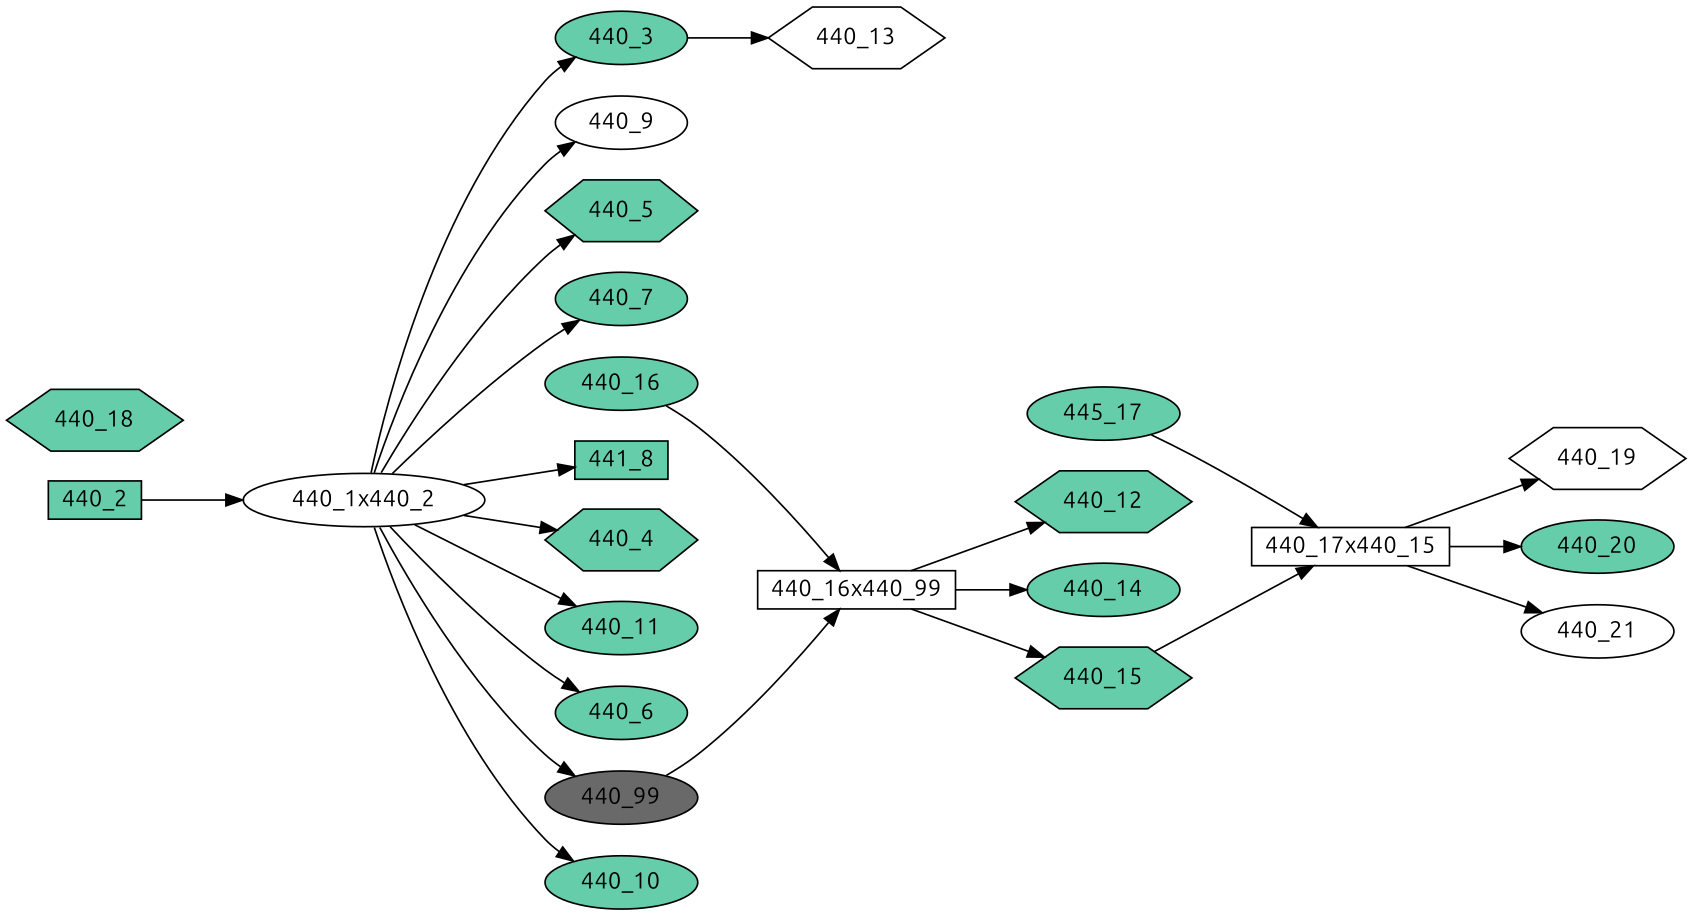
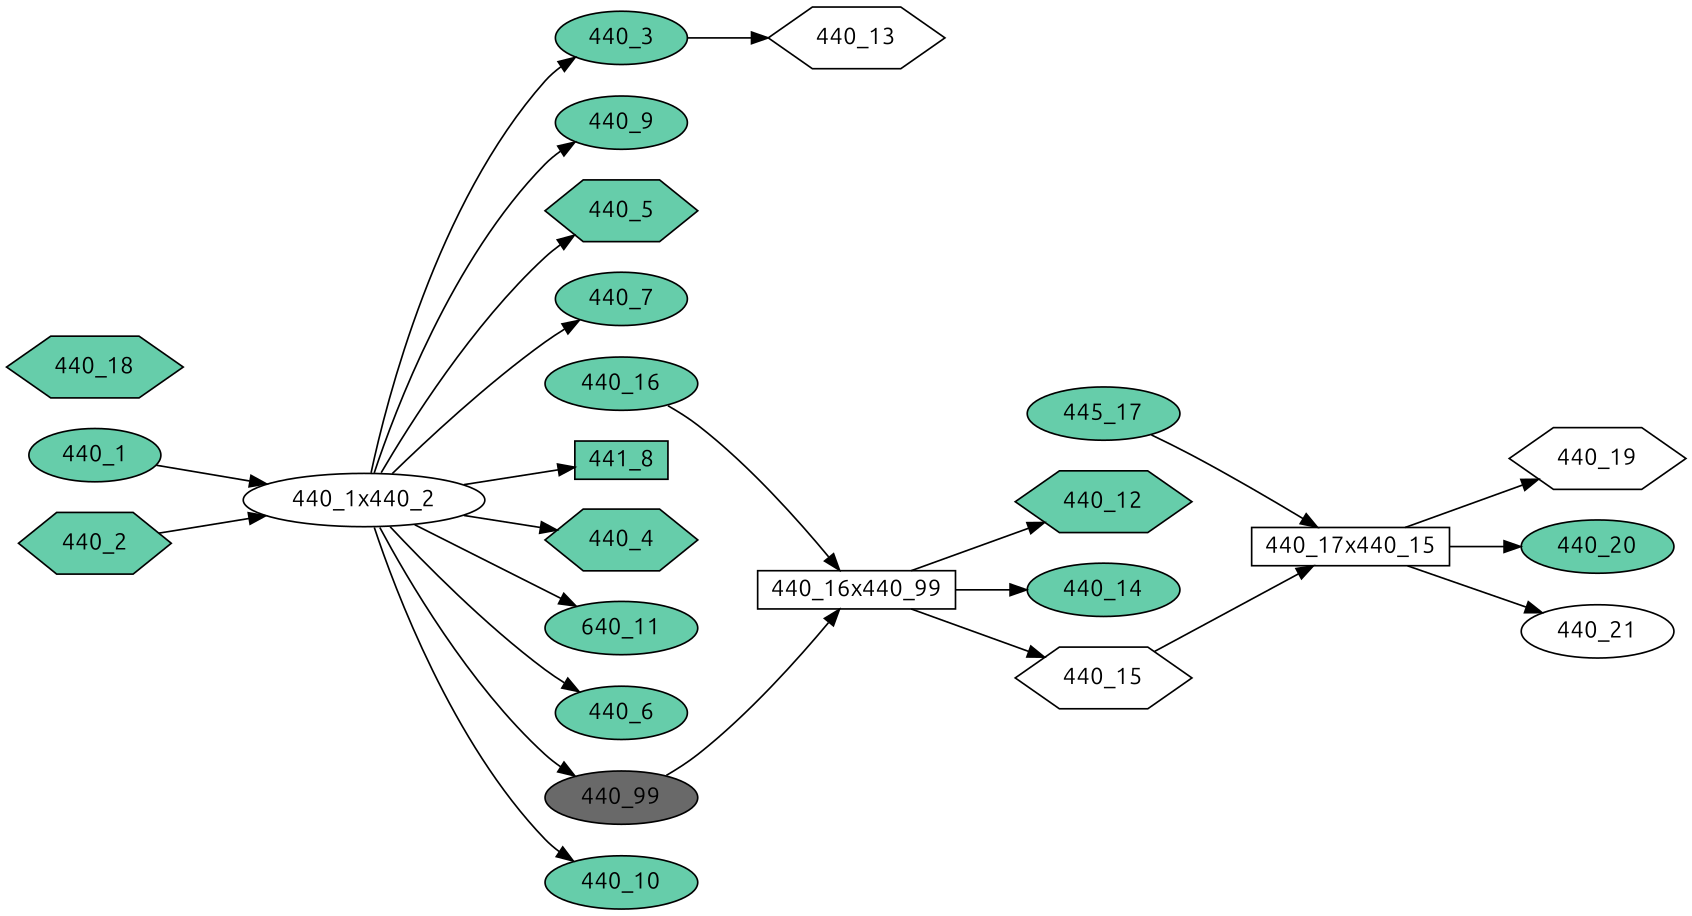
(621, 123) -> (621, 123)
none -> (95, 455)
(95, 500) -> (95, 543)
(621, 628) -> (621, 628)
(1104, 678) -> (1104, 678)
